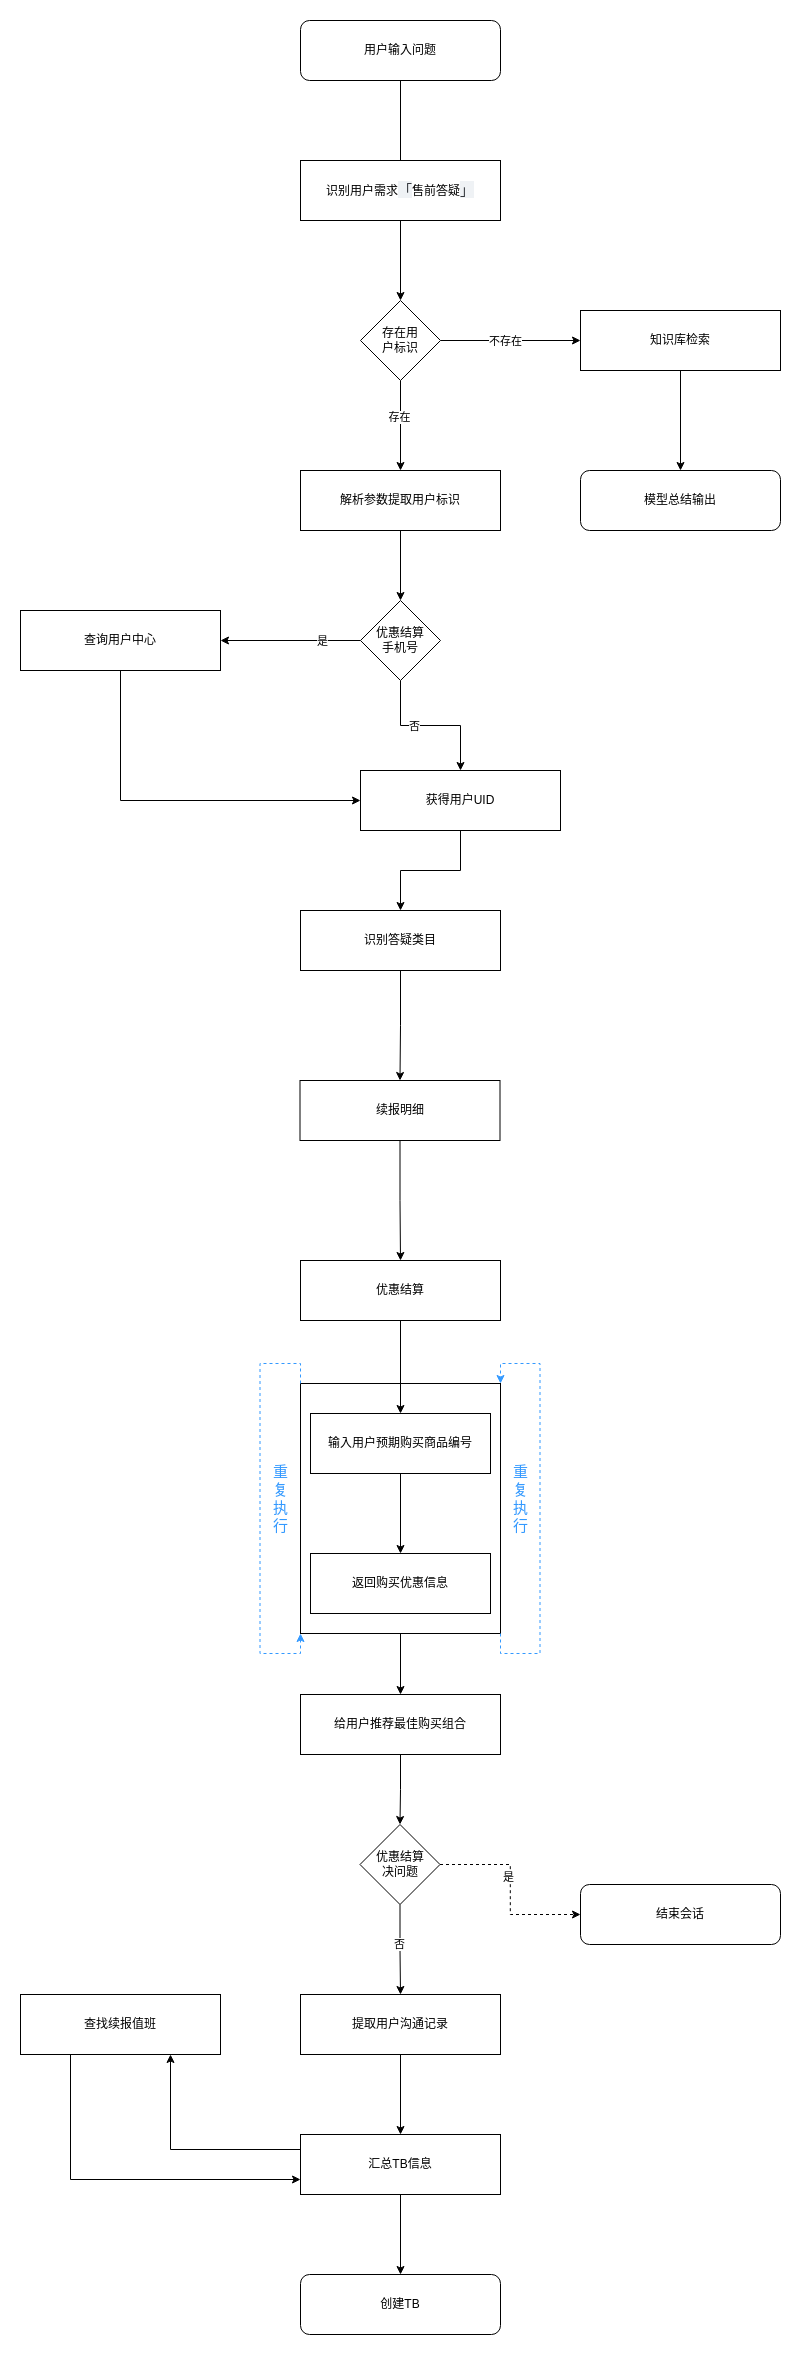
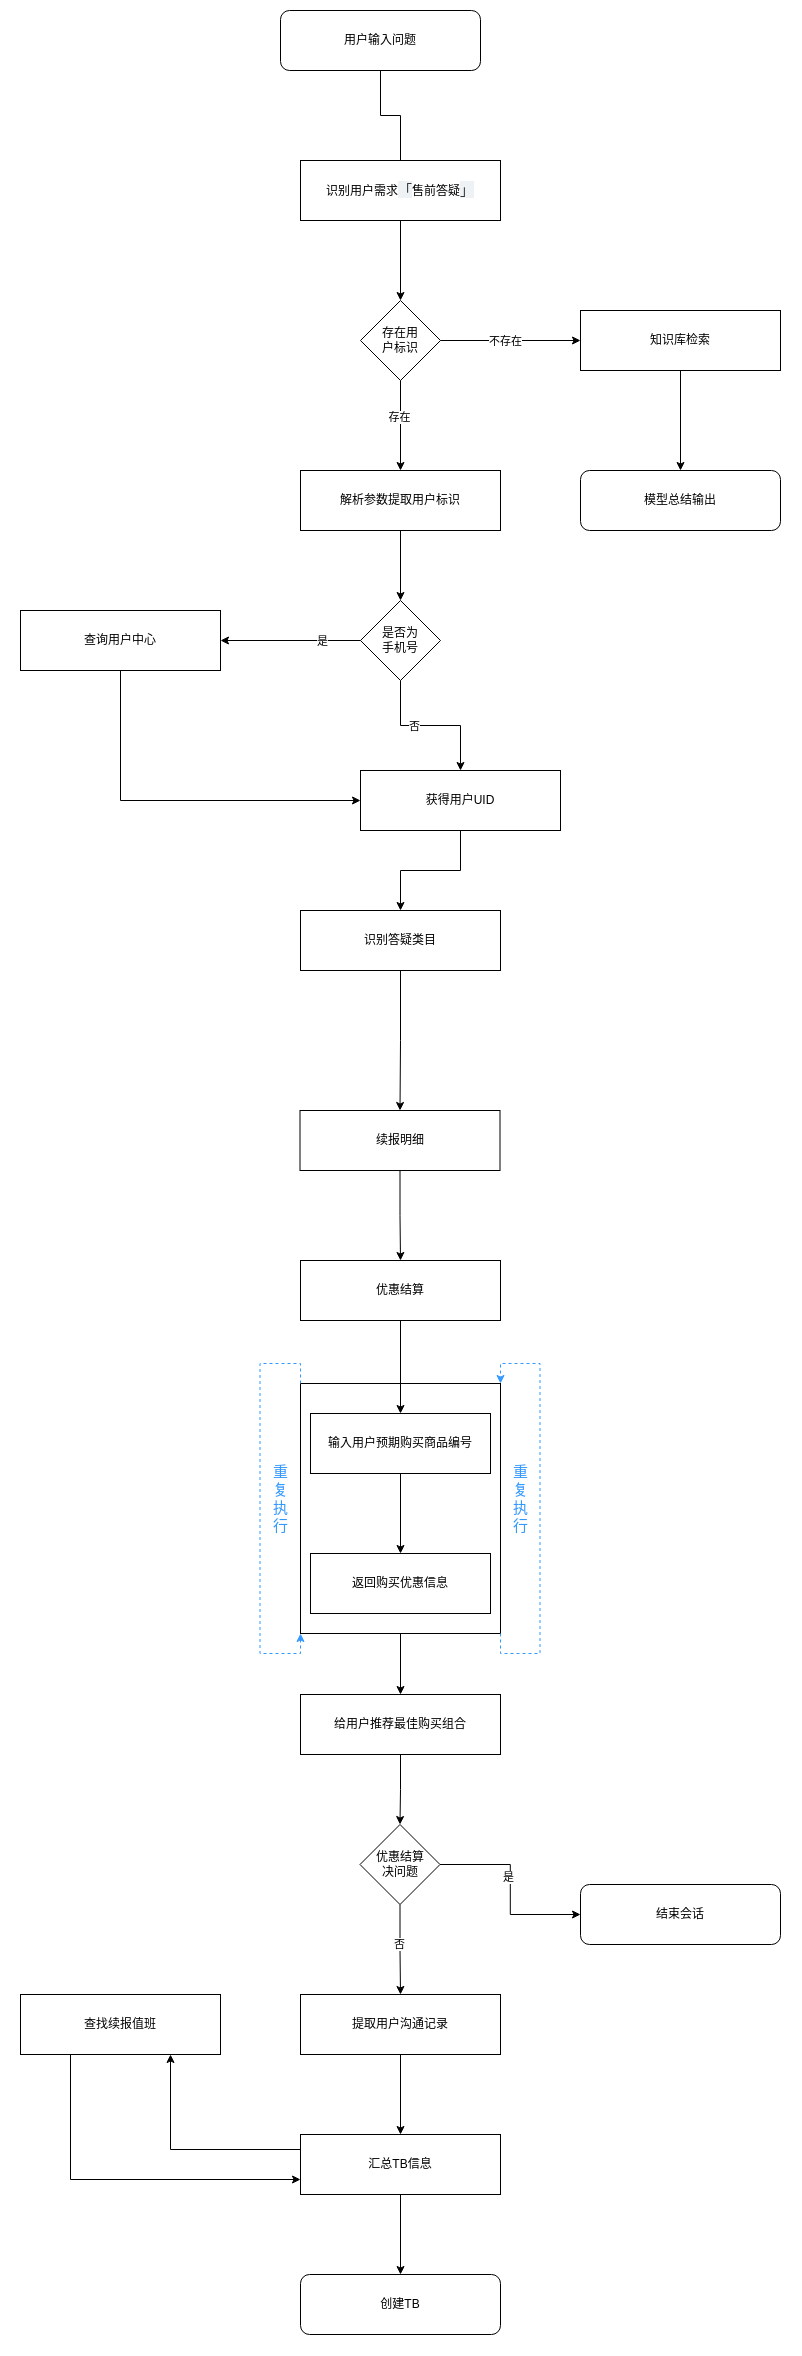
(401, 51) -> (381, 41)
(401, 641) -> (401, 641)
(400, 1111) -> (400, 1141)
(528, 1915) -> (528, 1915)
